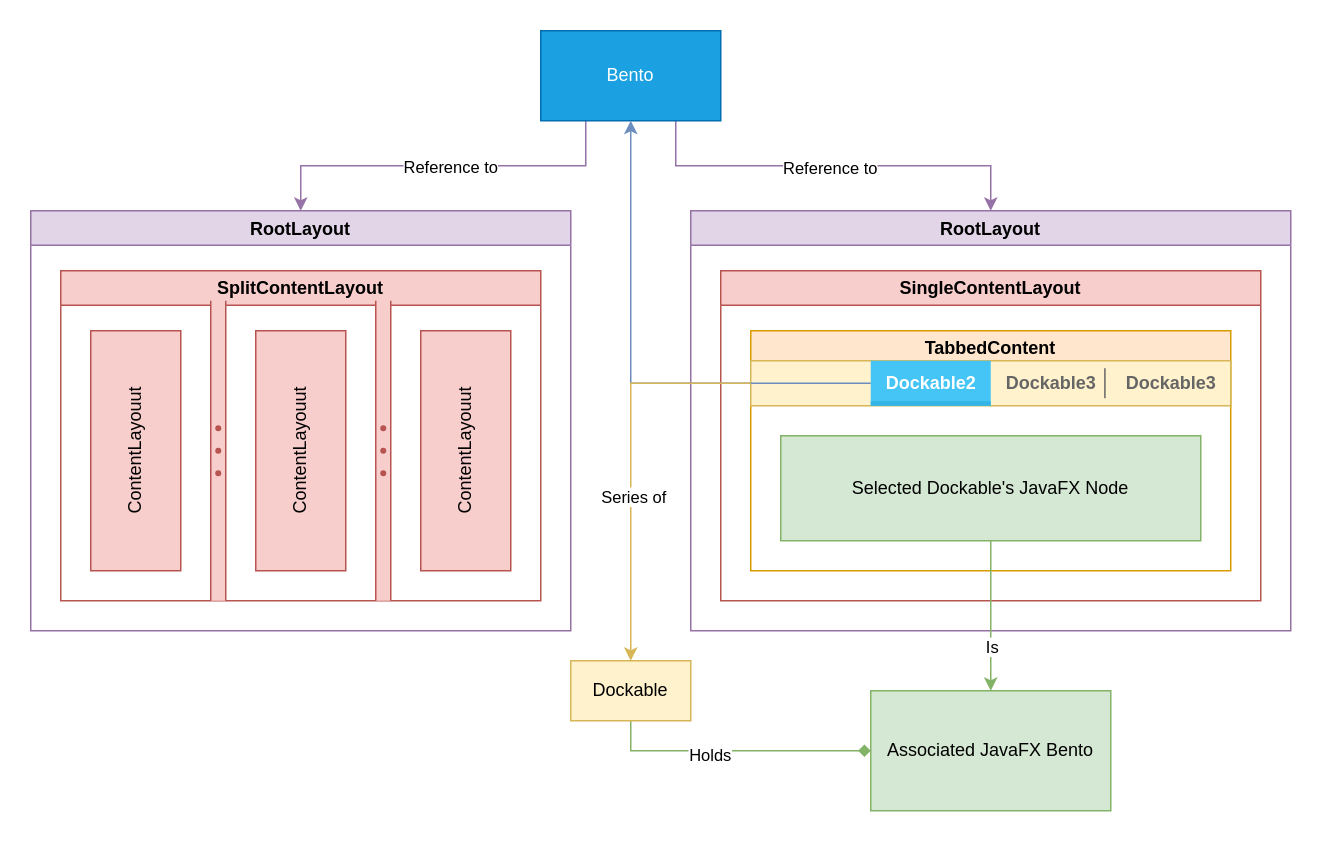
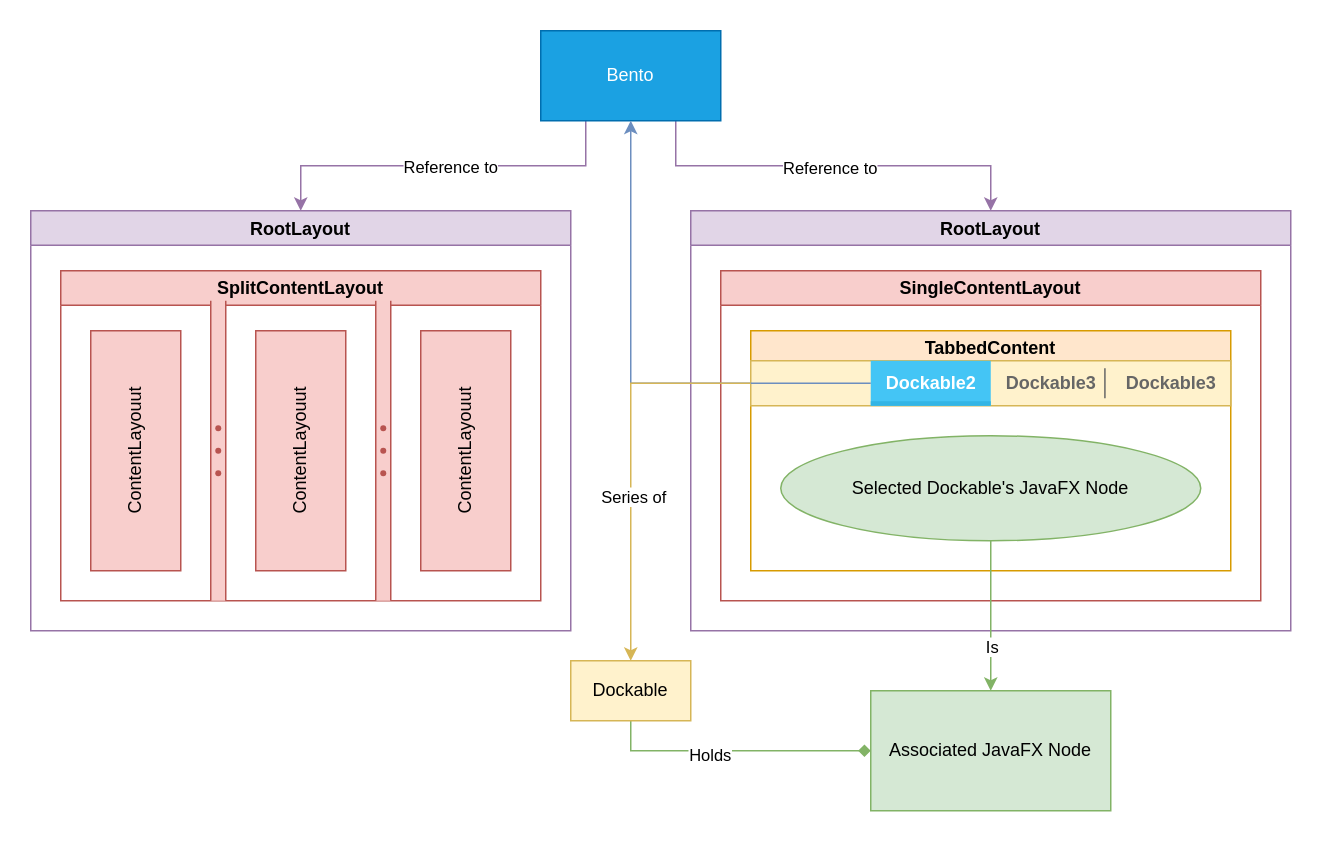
(991, 488) -> (991, 488)
(991, 751) -> (991, 751)
